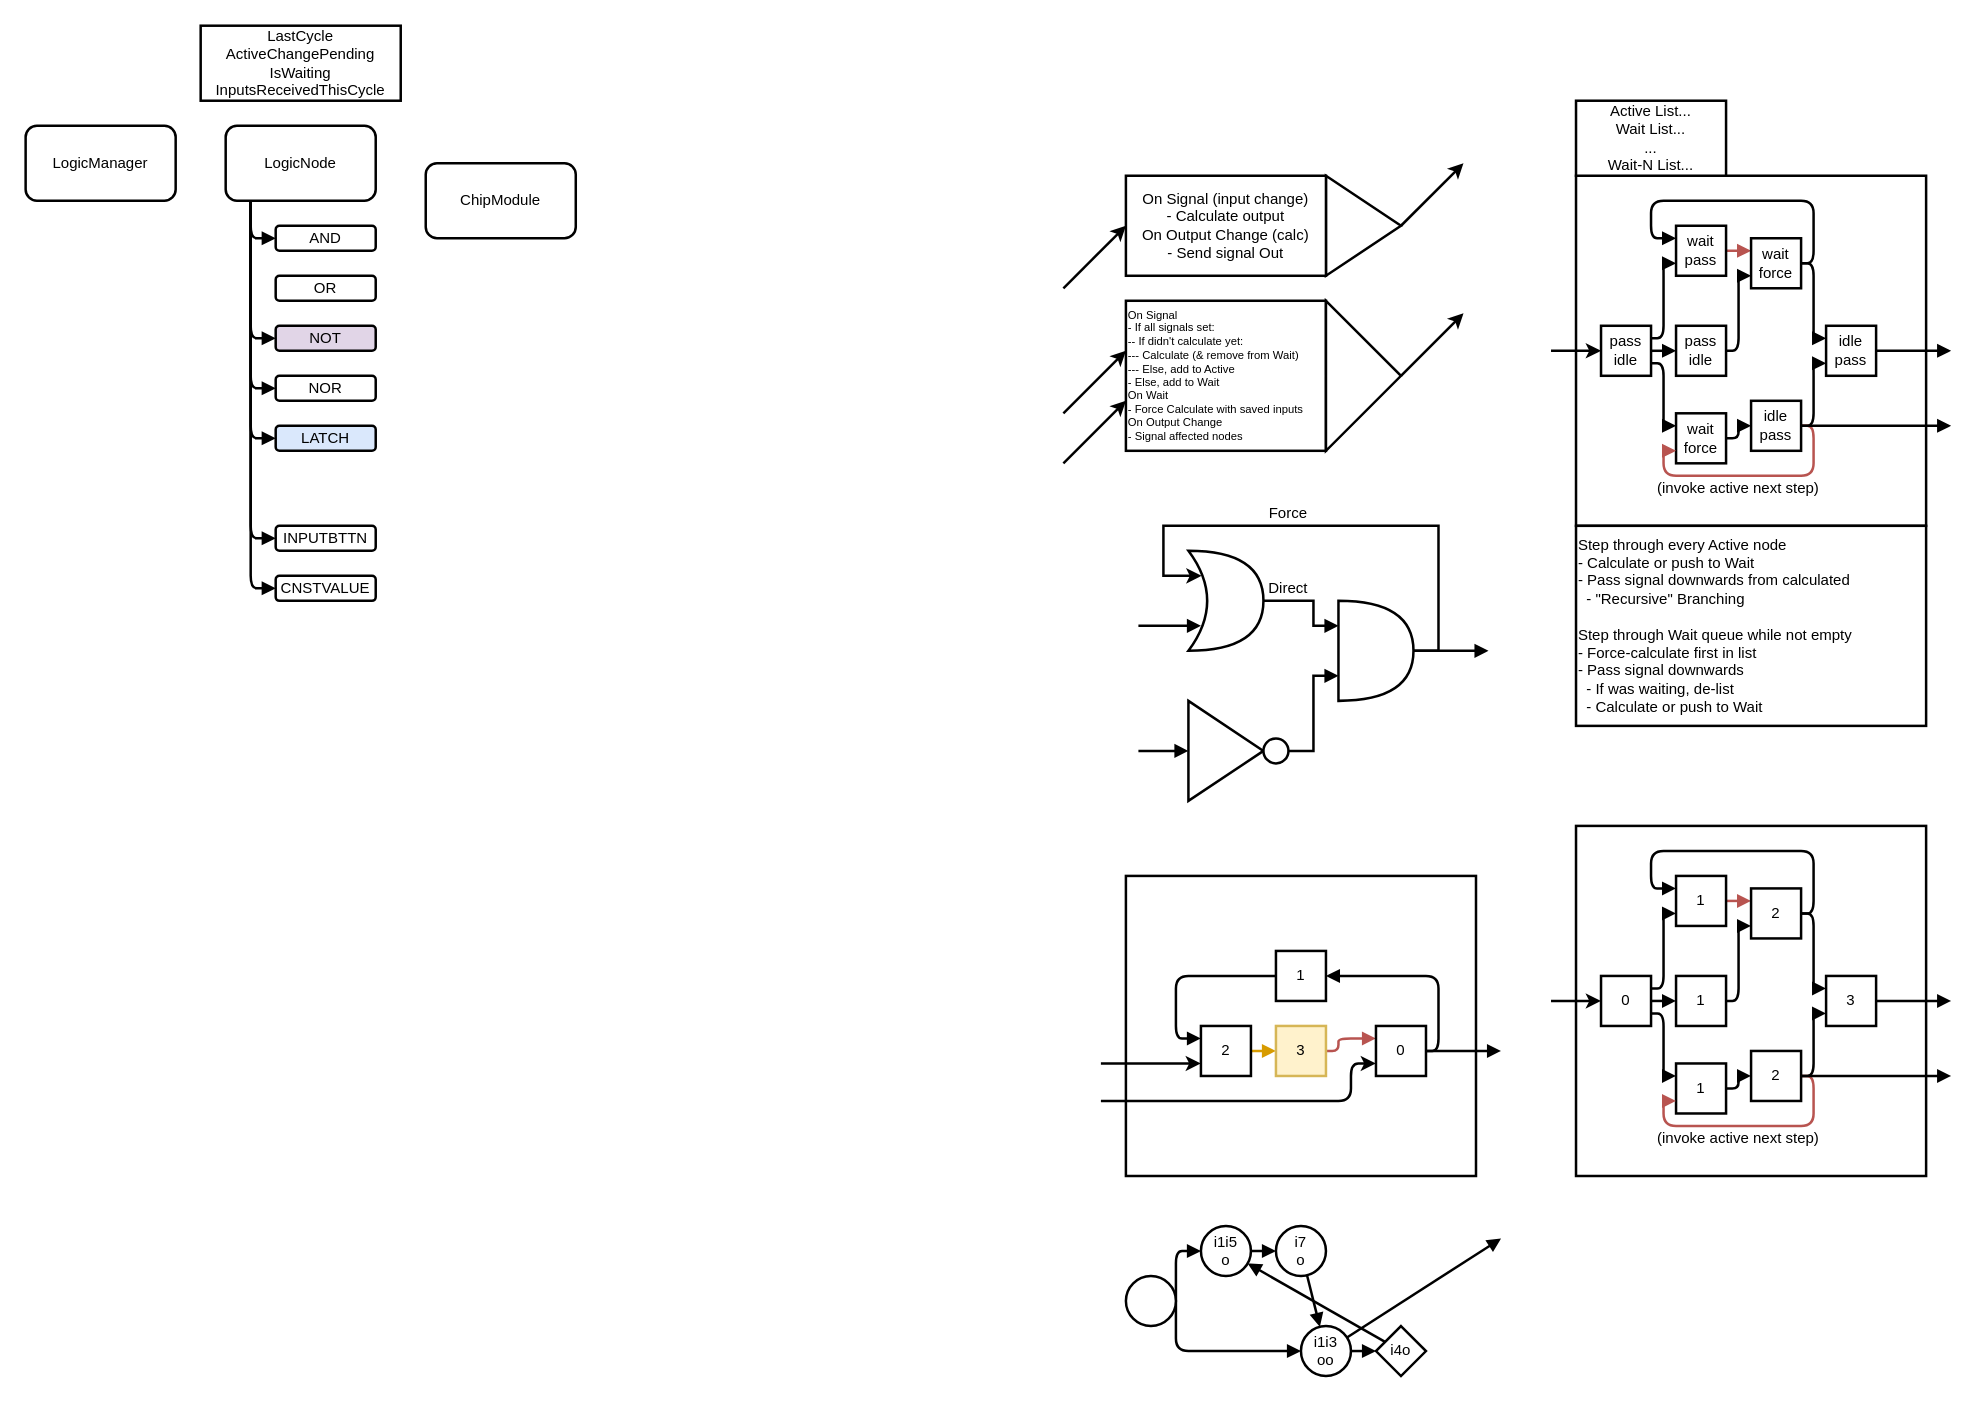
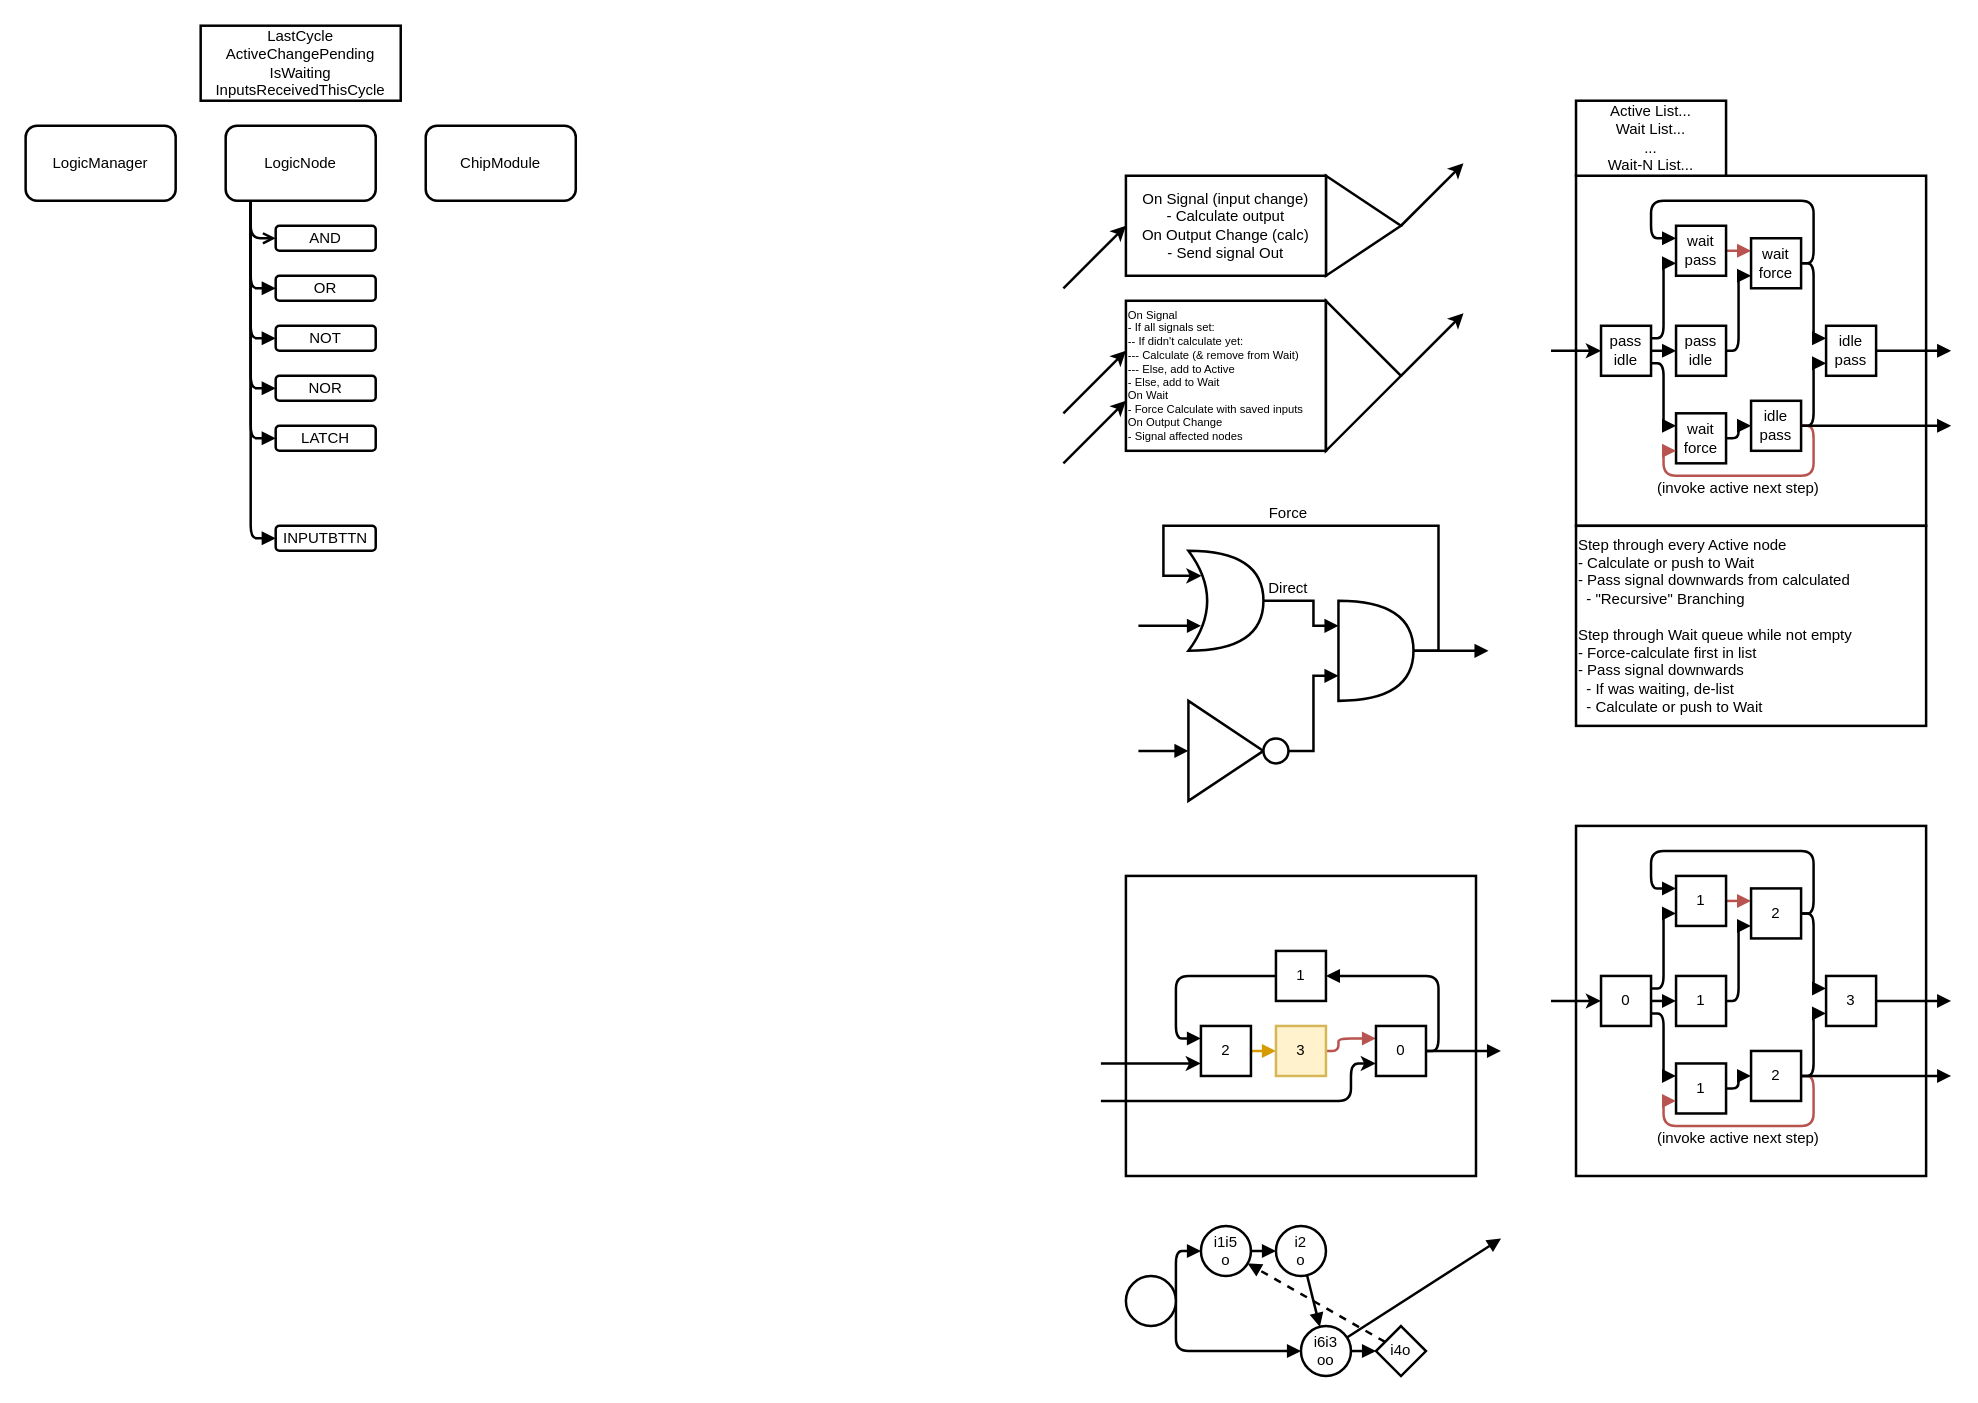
(501, 201) -> (501, 163)
(258, 238) -> (261, 238)
none -> (258, 288)
(326, 338) -> (326, 338)
(326, 438) -> (326, 438)
(251, 566) -> none
(326, 588) -> none
(1301, 1251) -> (1301, 1251)
(1349, 1321) -> (1349, 1321)
(1326, 1351) -> (1326, 1351)
